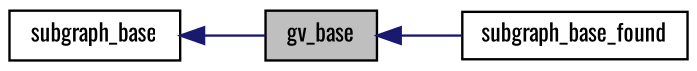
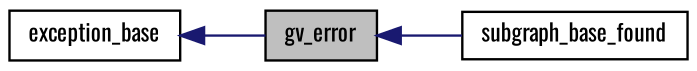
(95, 36) -> (95, 36)
(321, 36) -> (321, 36)
